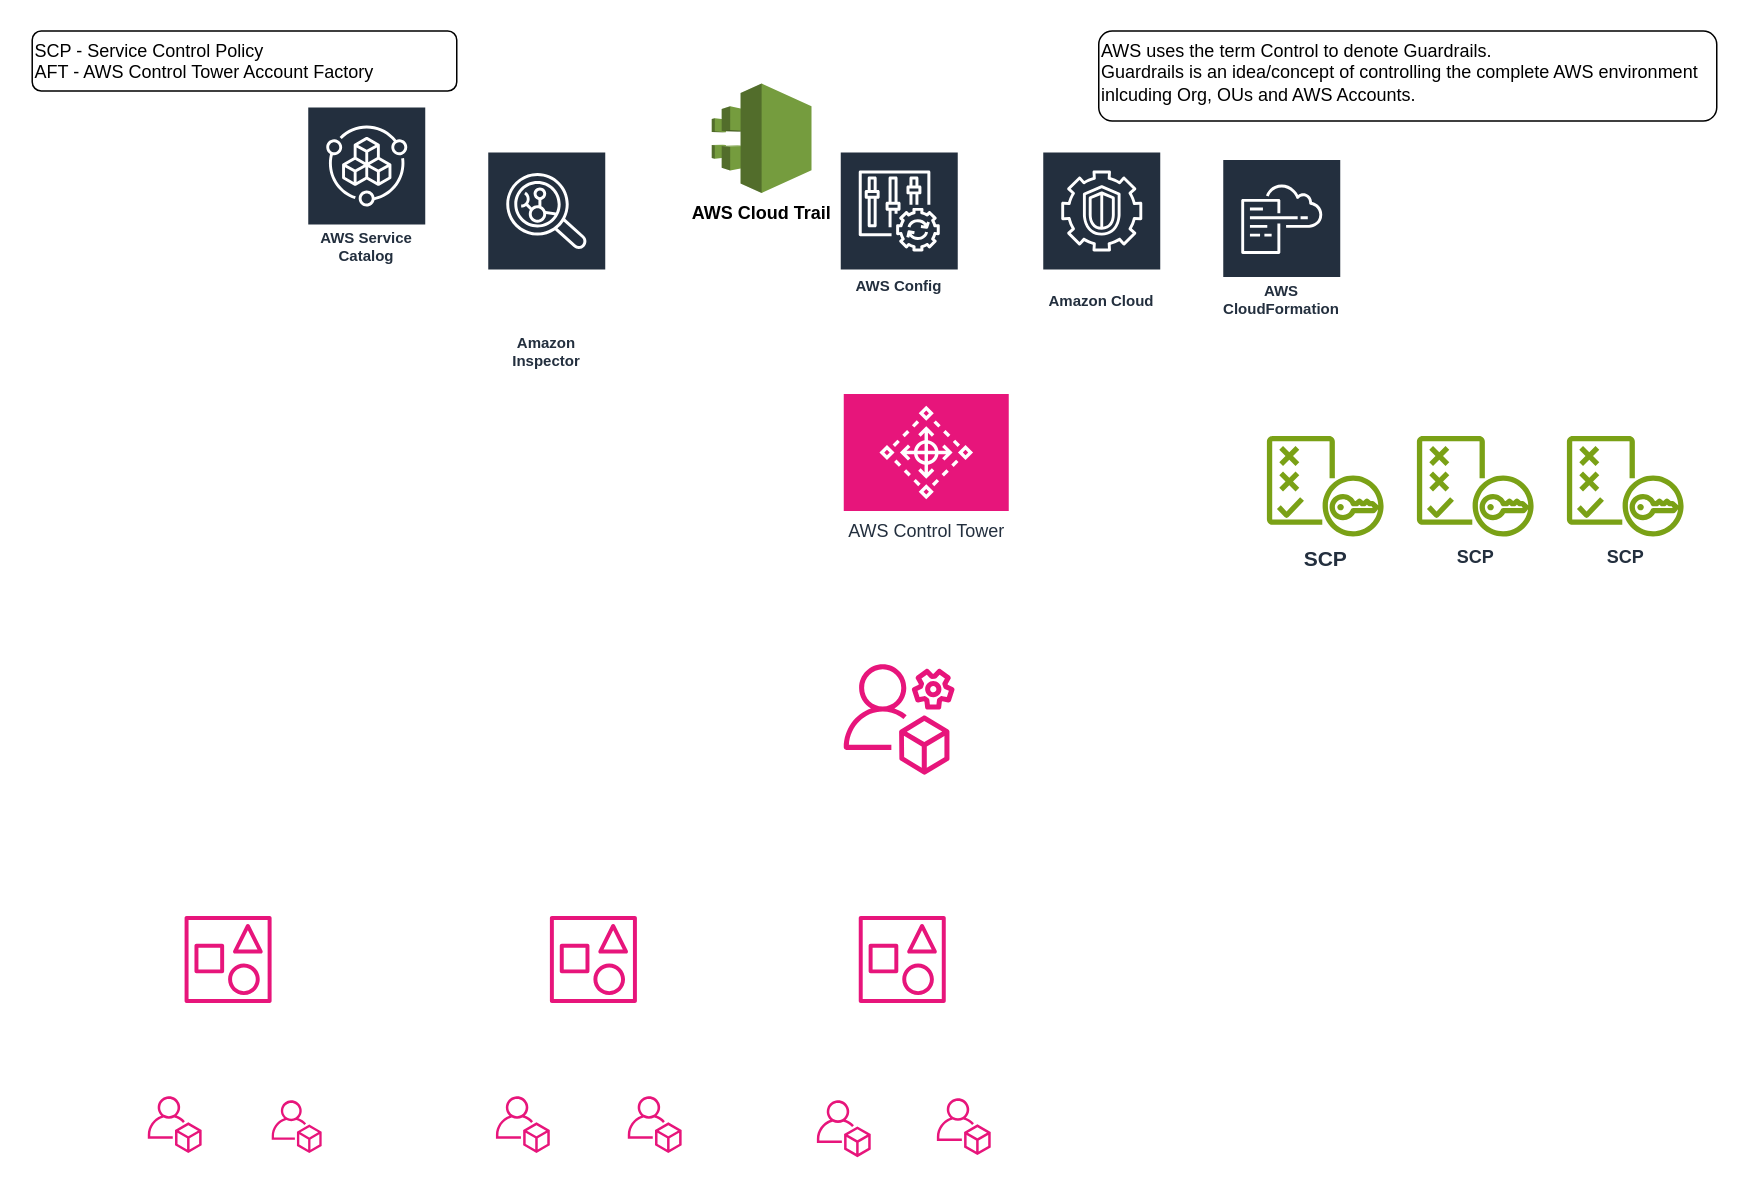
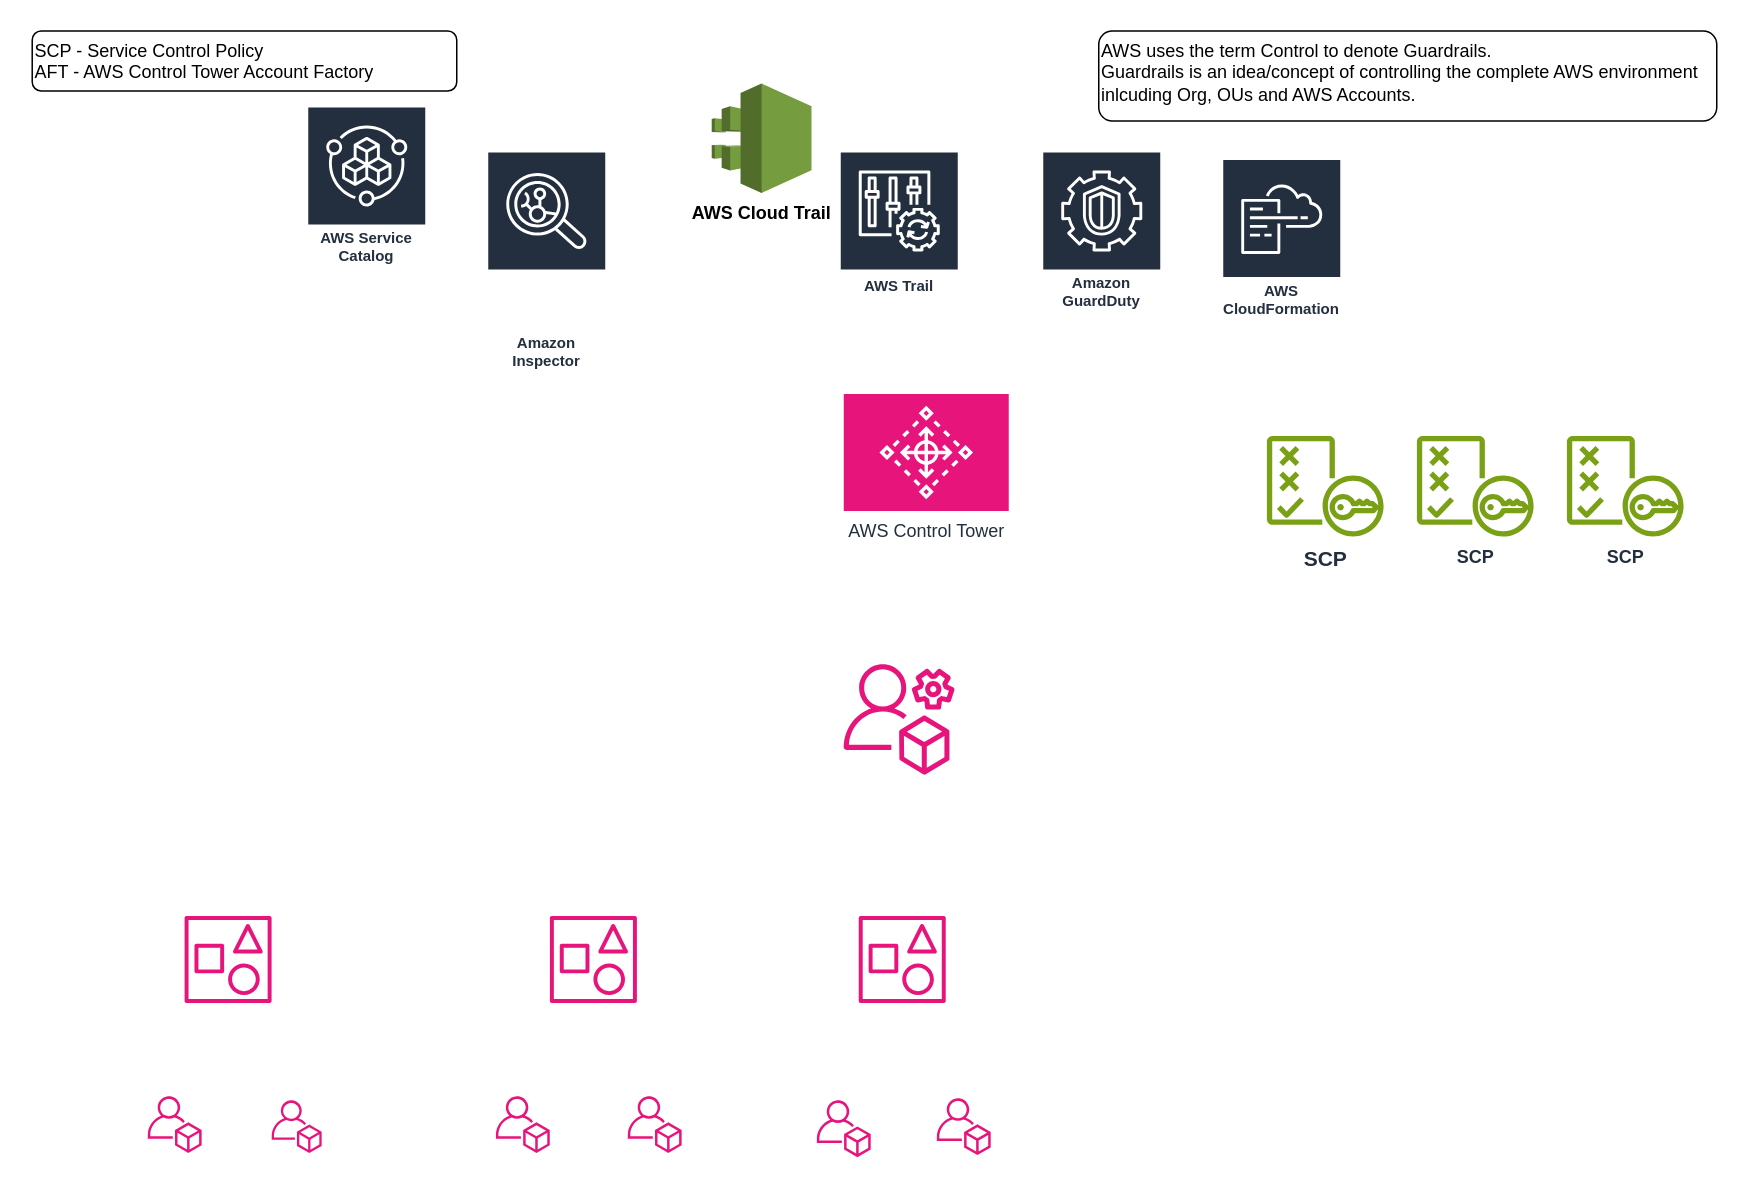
(899, 286) -> (899, 286)
(1102, 301) -> (1102, 292)
